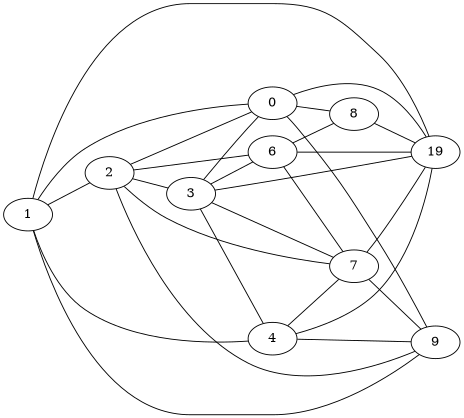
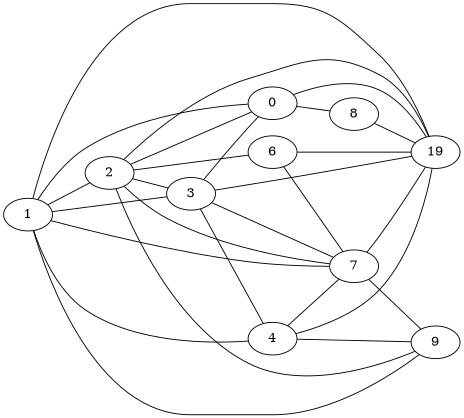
none -> (280, 69)
(313, 133) -> none
(232, 173) -> (110, 204)
(363, 218) -> none
none -> (189, 252)
